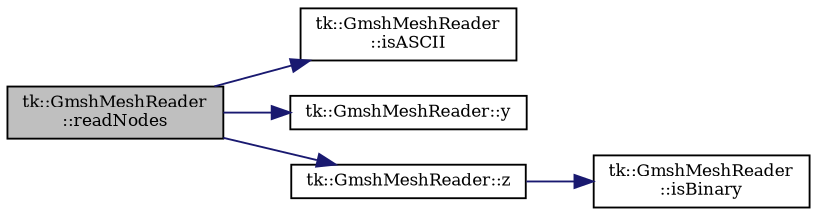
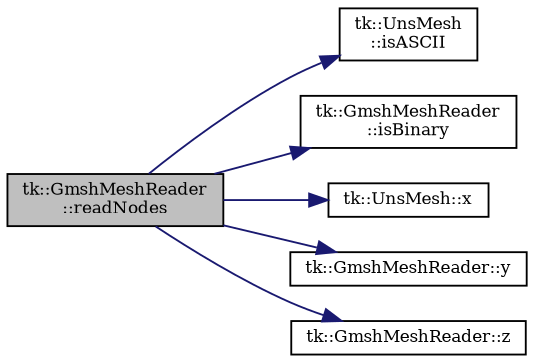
(409, 34) -> (409, 34)
(550, 181) -> (253, 163)
none -> (409, 200)
